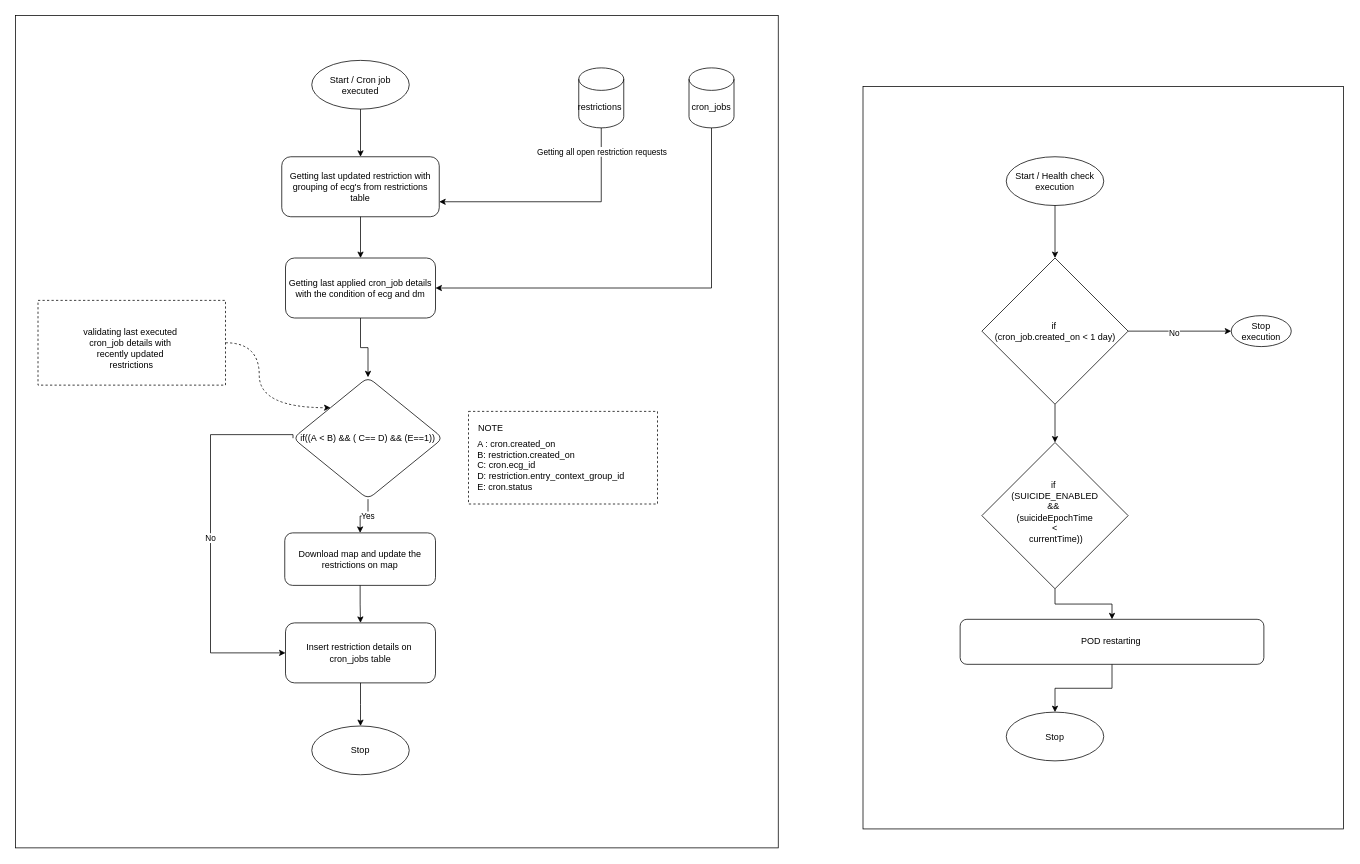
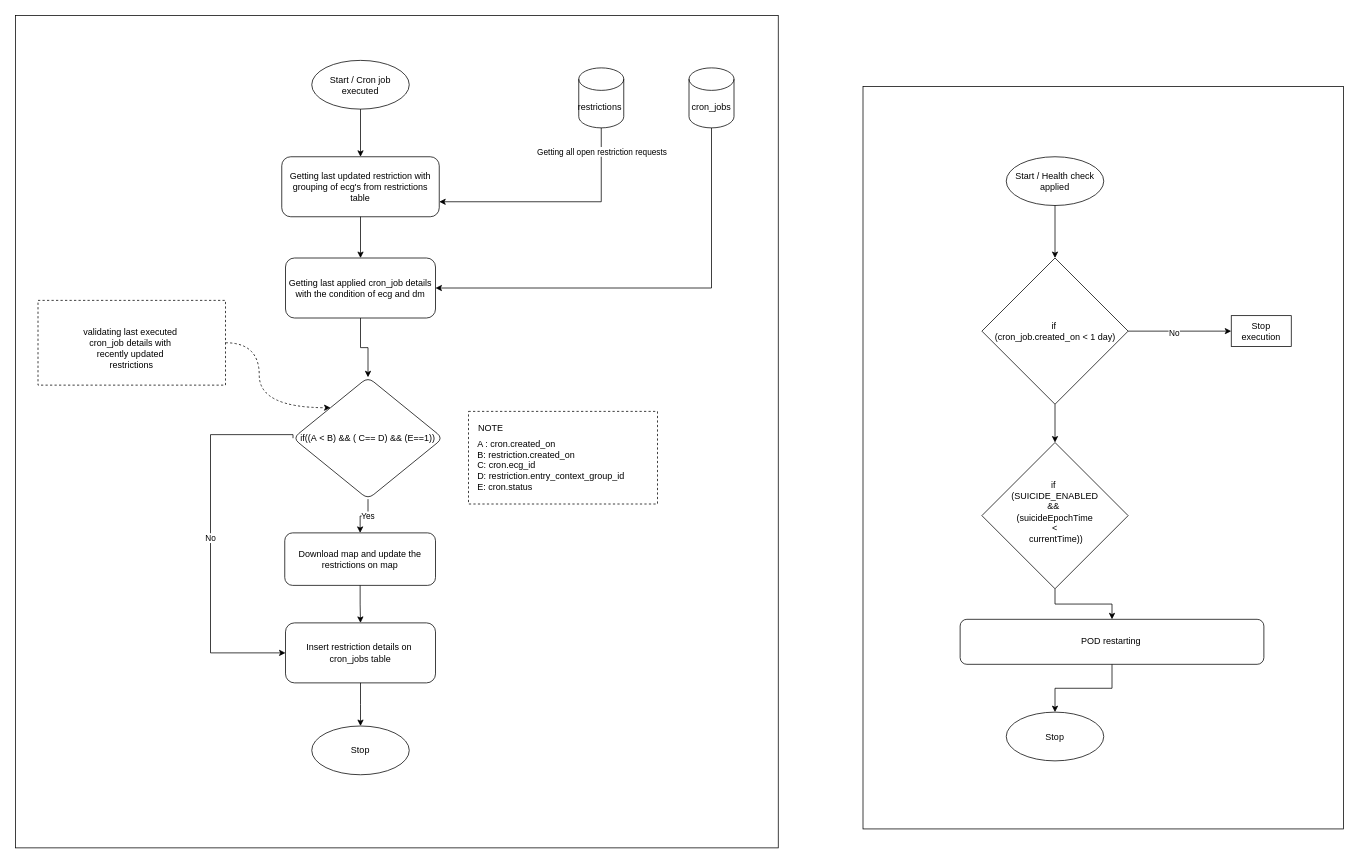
(1055, 181) -> (1055, 181)
(1261, 331) -> (1261, 331)
